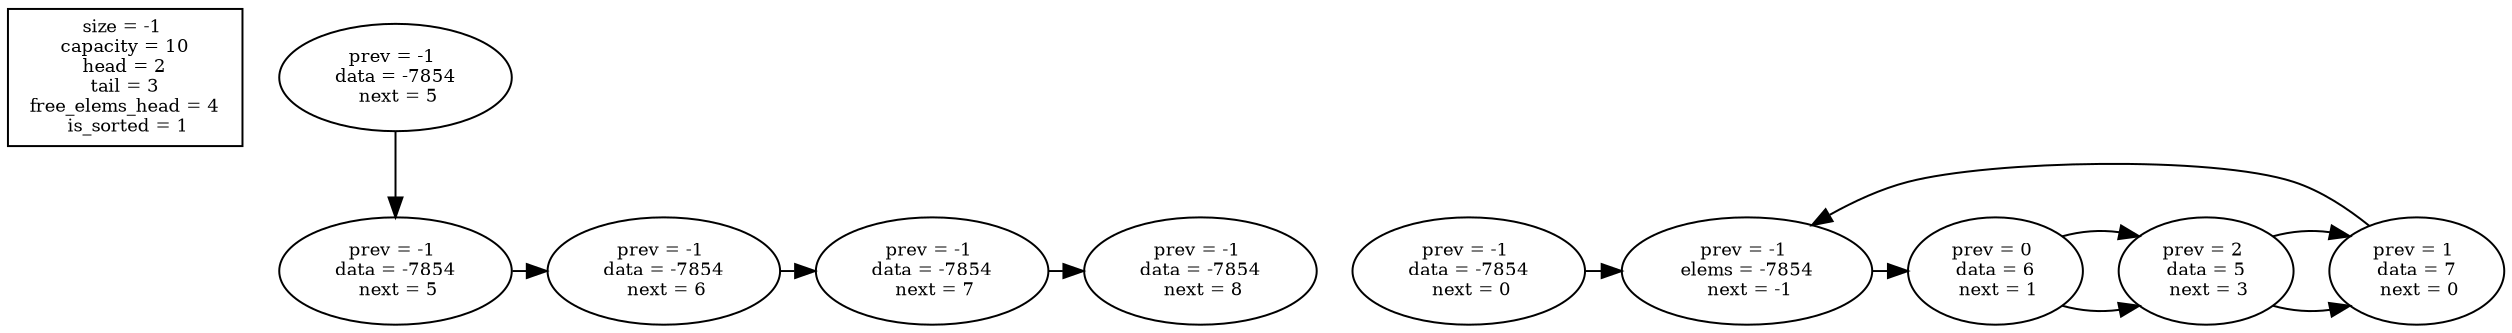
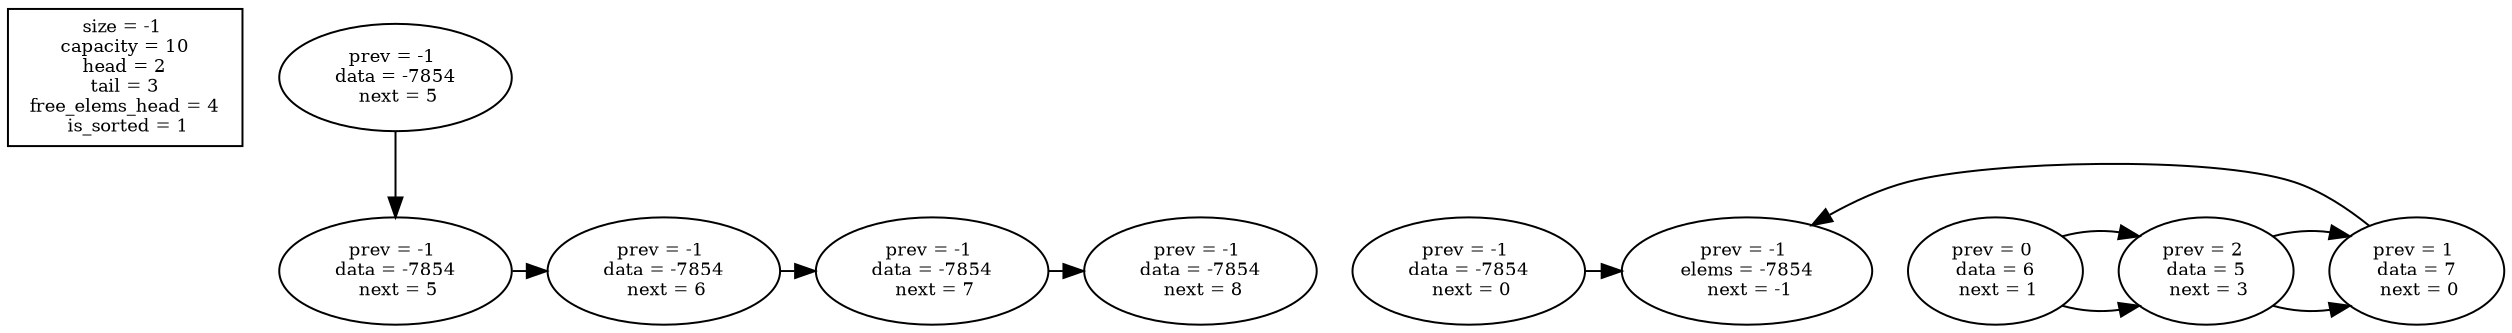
(1880, 271) -> none
